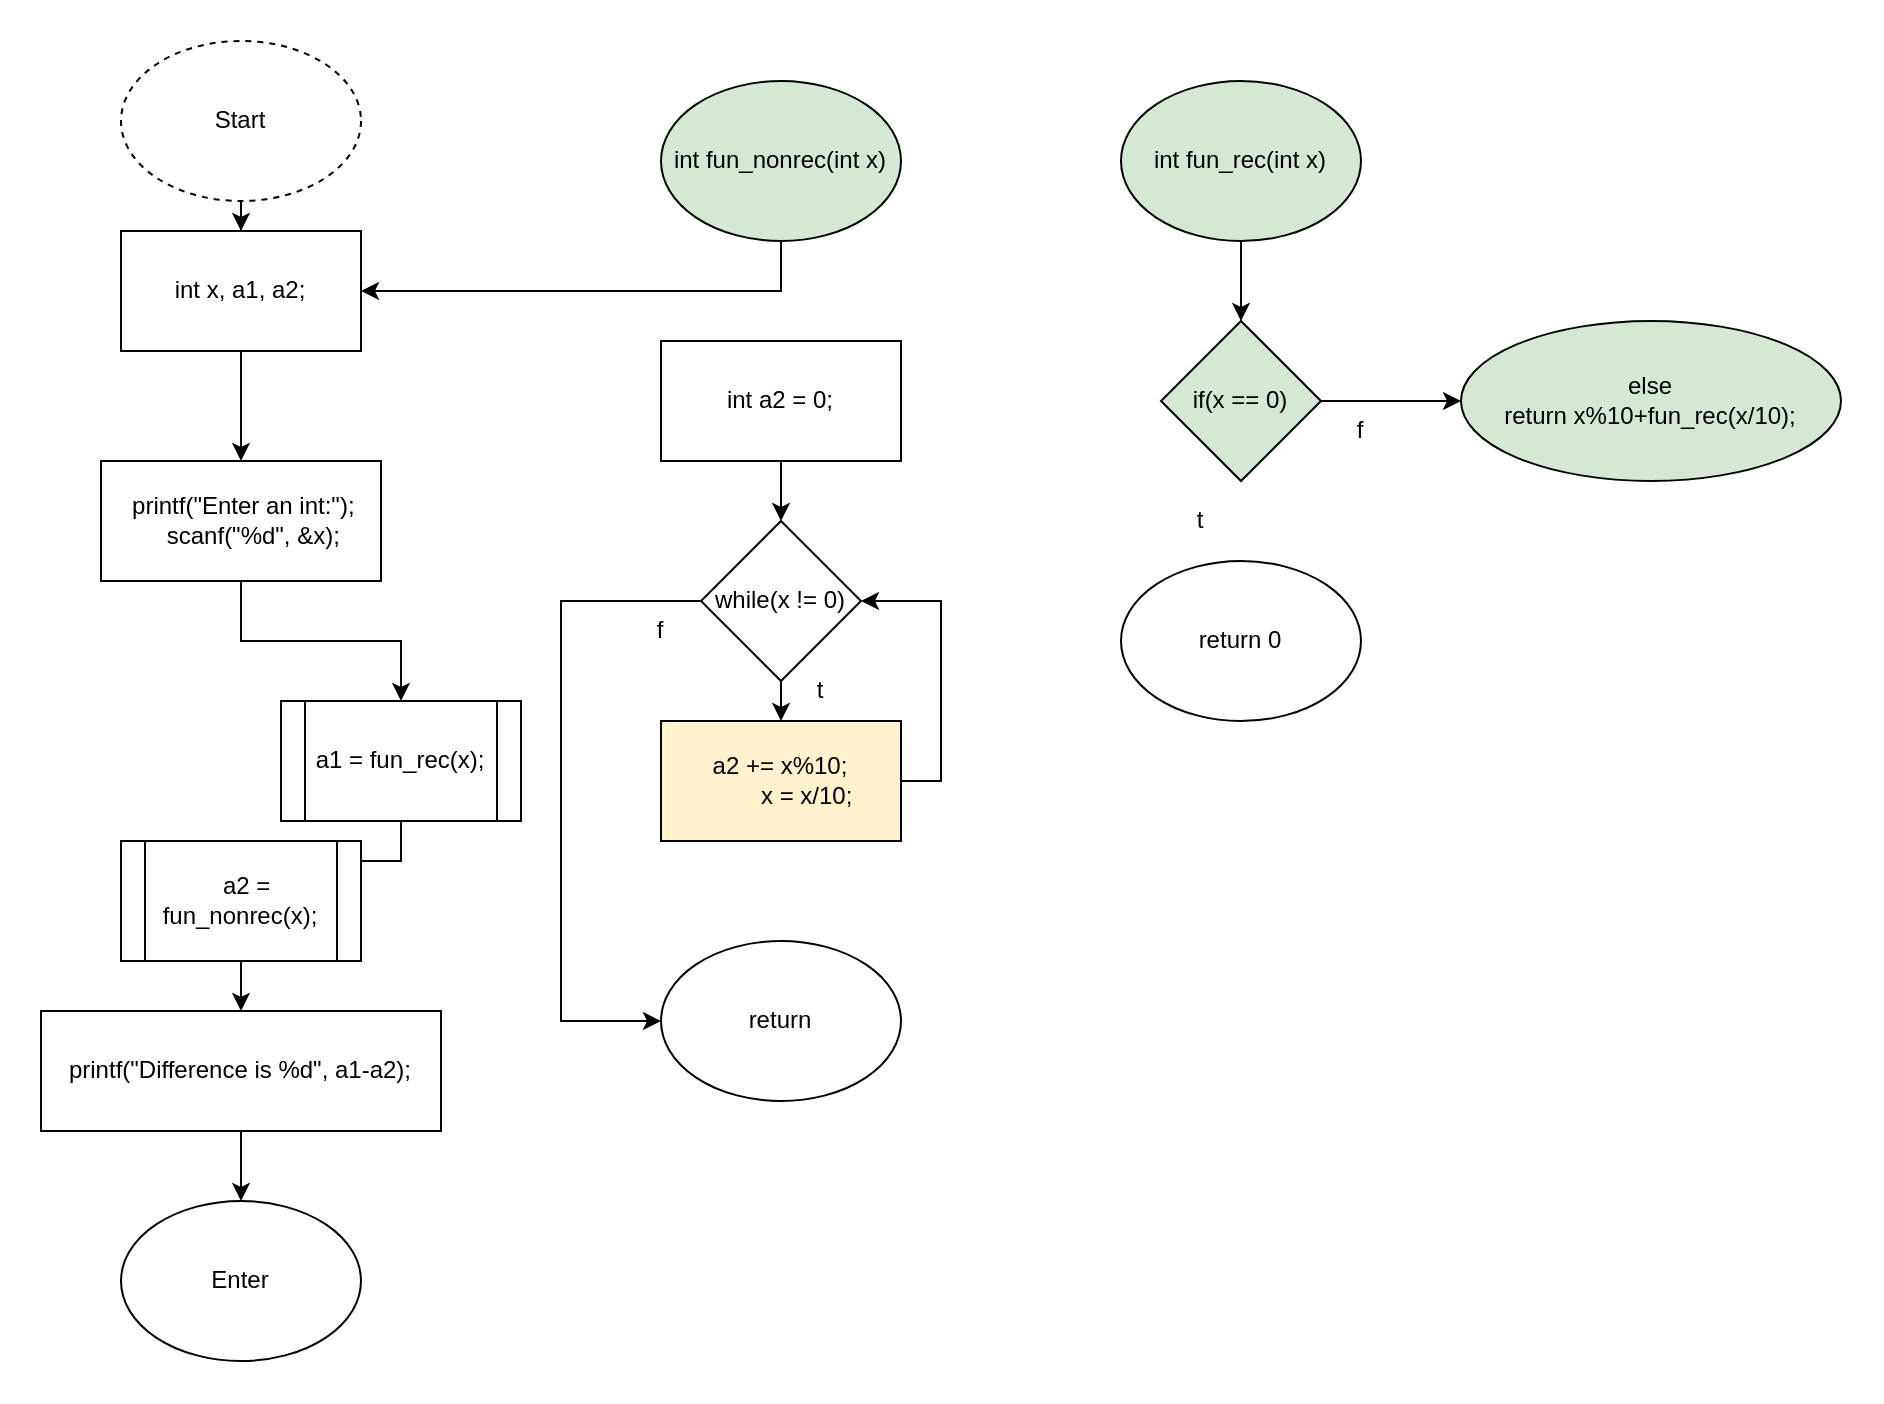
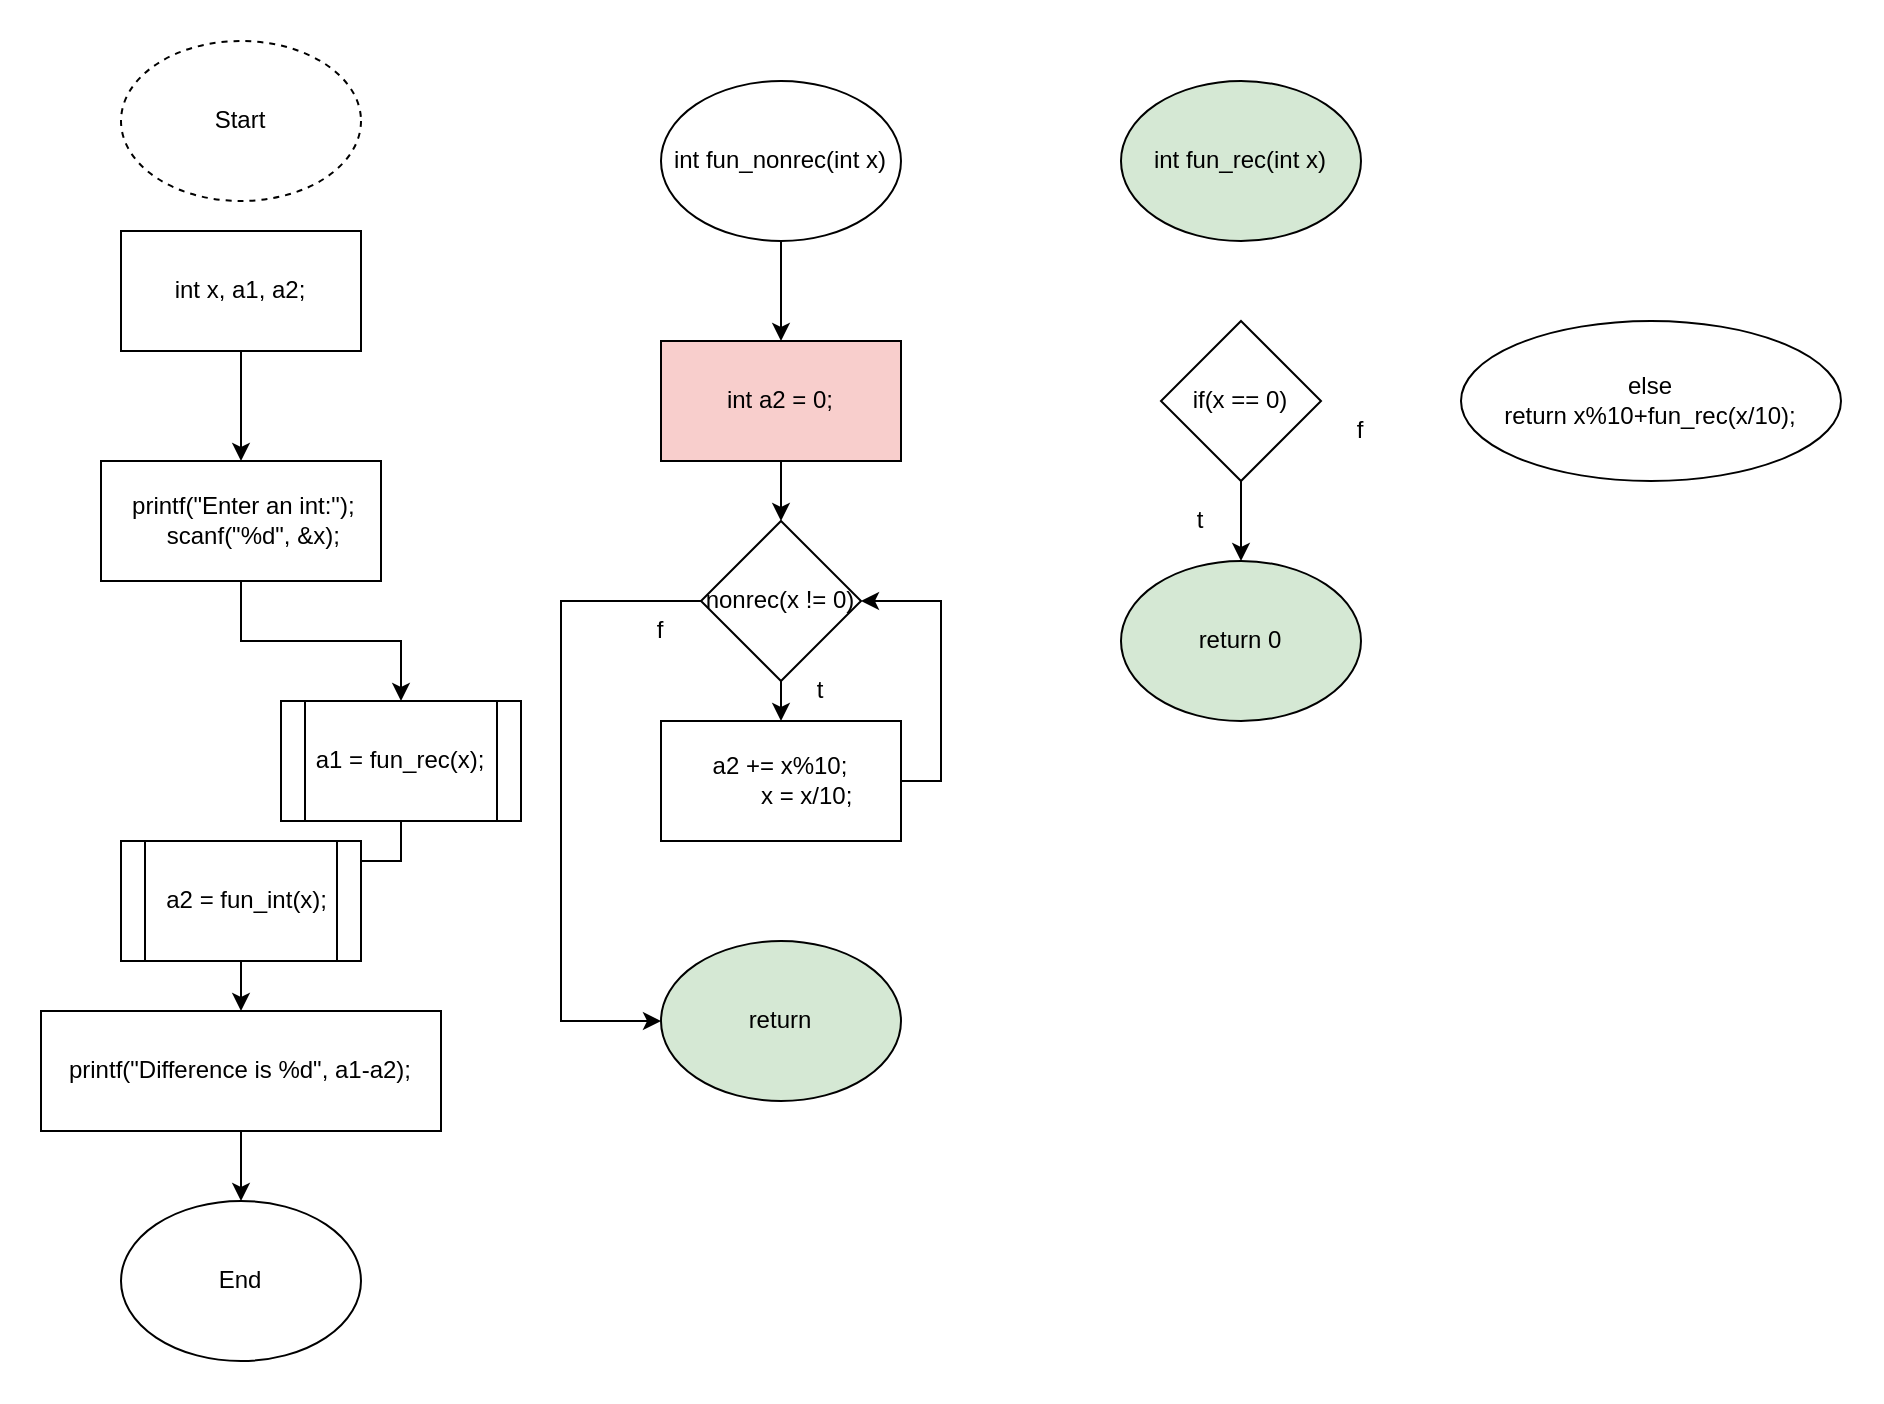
(781, 161) -> (781, 161)
(241, 216) -> none
(1241, 274) -> none
(579, 291) -> (781, 308)
(781, 401) -> (781, 401)
(1241, 401) -> (1241, 401)
(1384, 401) -> none
(1651, 401) -> (1651, 401)
none -> (1241, 514)
(781, 601) -> (781, 601)
(1241, 641) -> (1241, 641)
(781, 781) -> (781, 781)
(241, 901) -> (241, 901)
(781, 1021) -> (781, 1021)
(241, 1281) -> (241, 1281)
